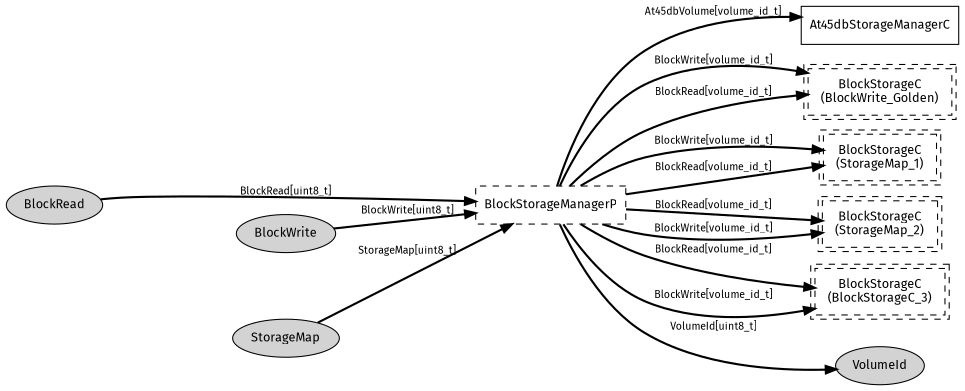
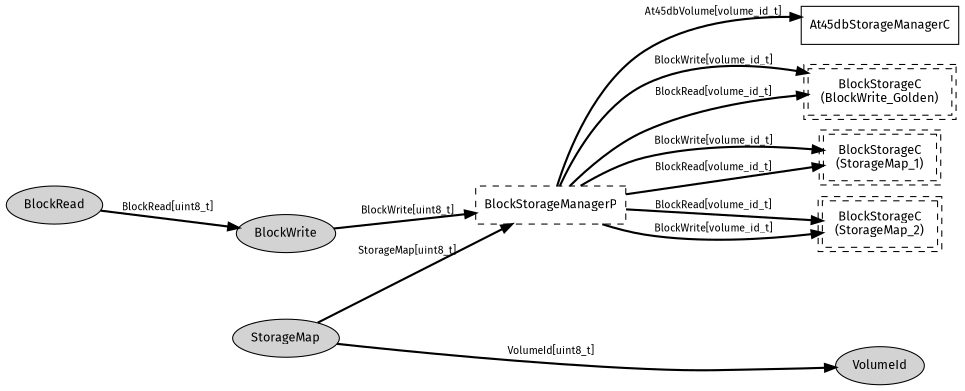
(283, 197) -> (164, 219)
(880, 292) -> none
(666, 344) -> (580, 365)
